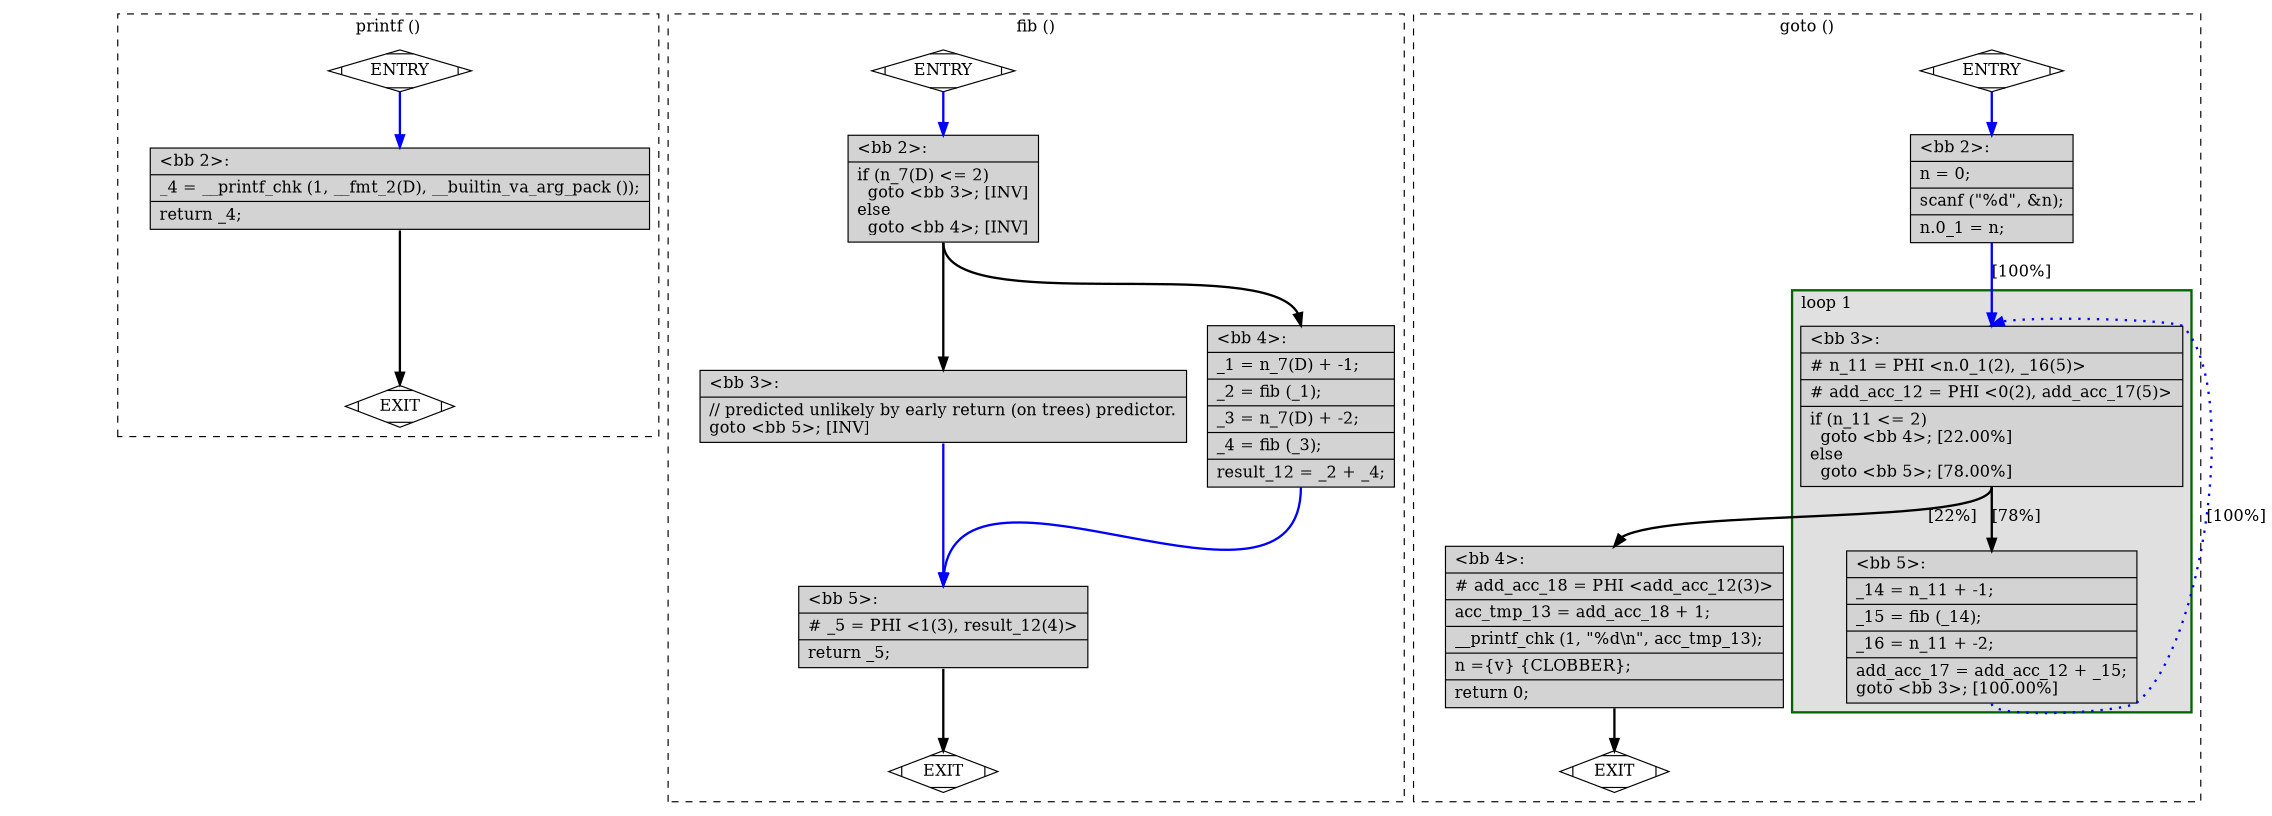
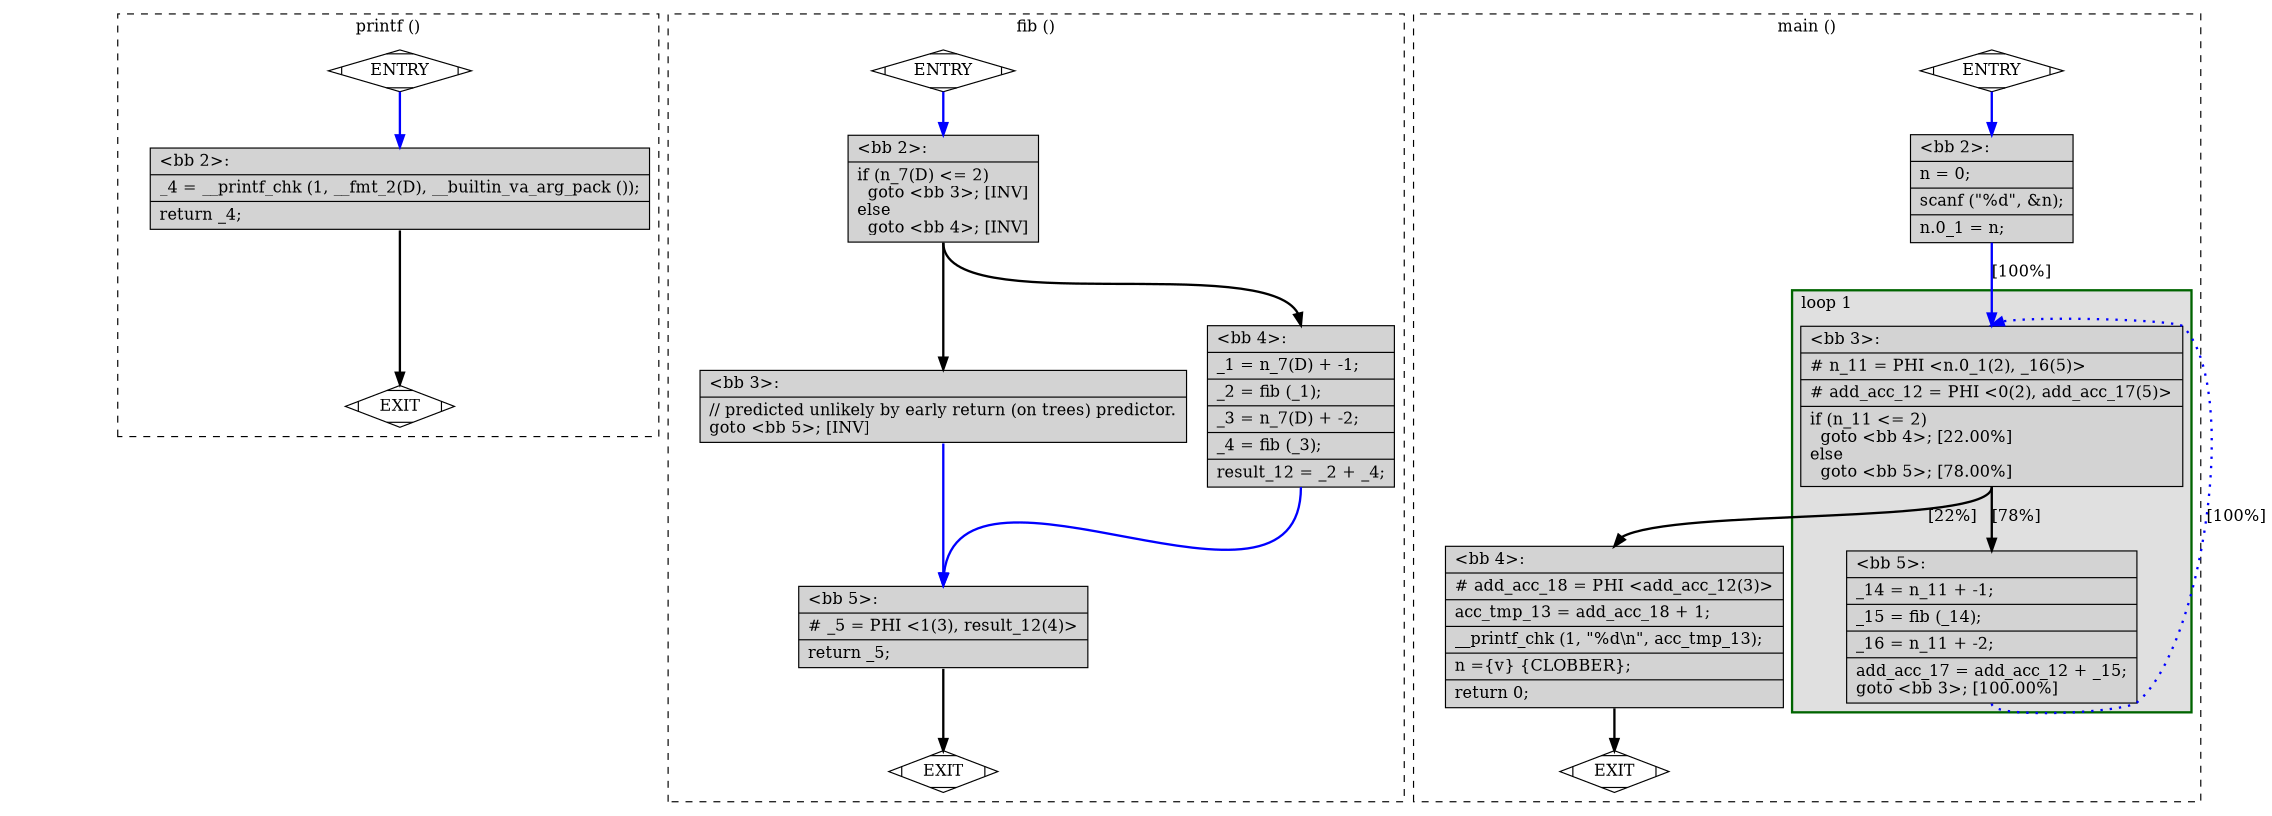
(1807, 27) -> (1807, 27)
